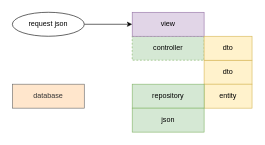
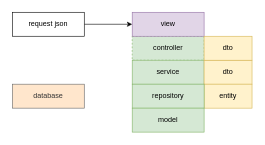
(48, 24) -> (48, 24)
none -> (168, 72)
(168, 120) -> (168, 120)
